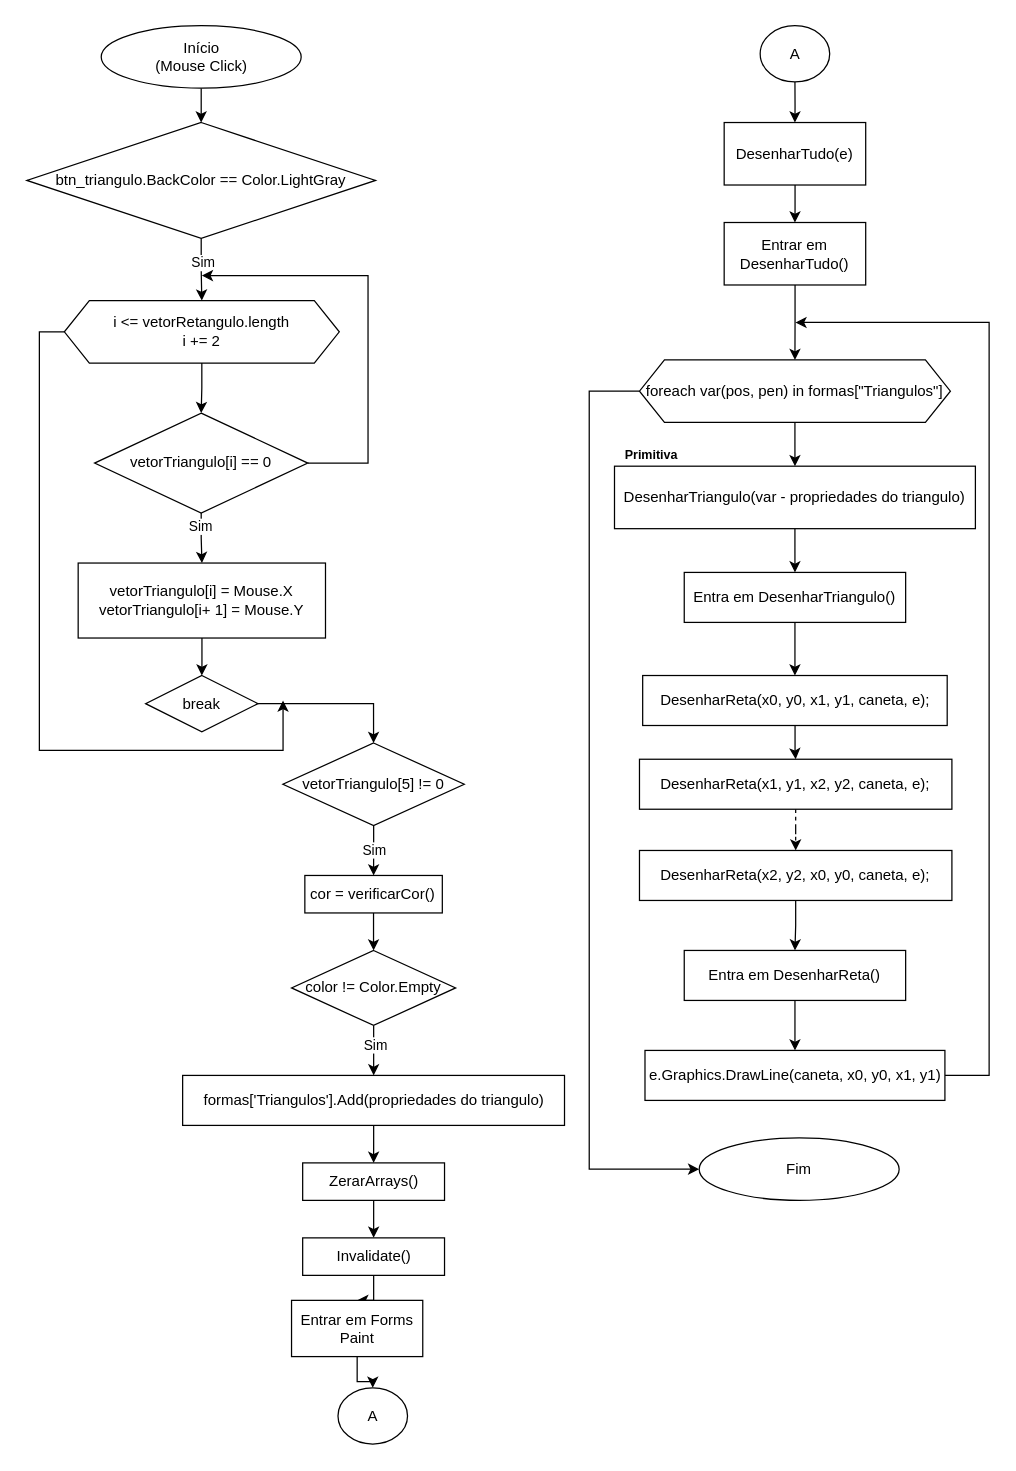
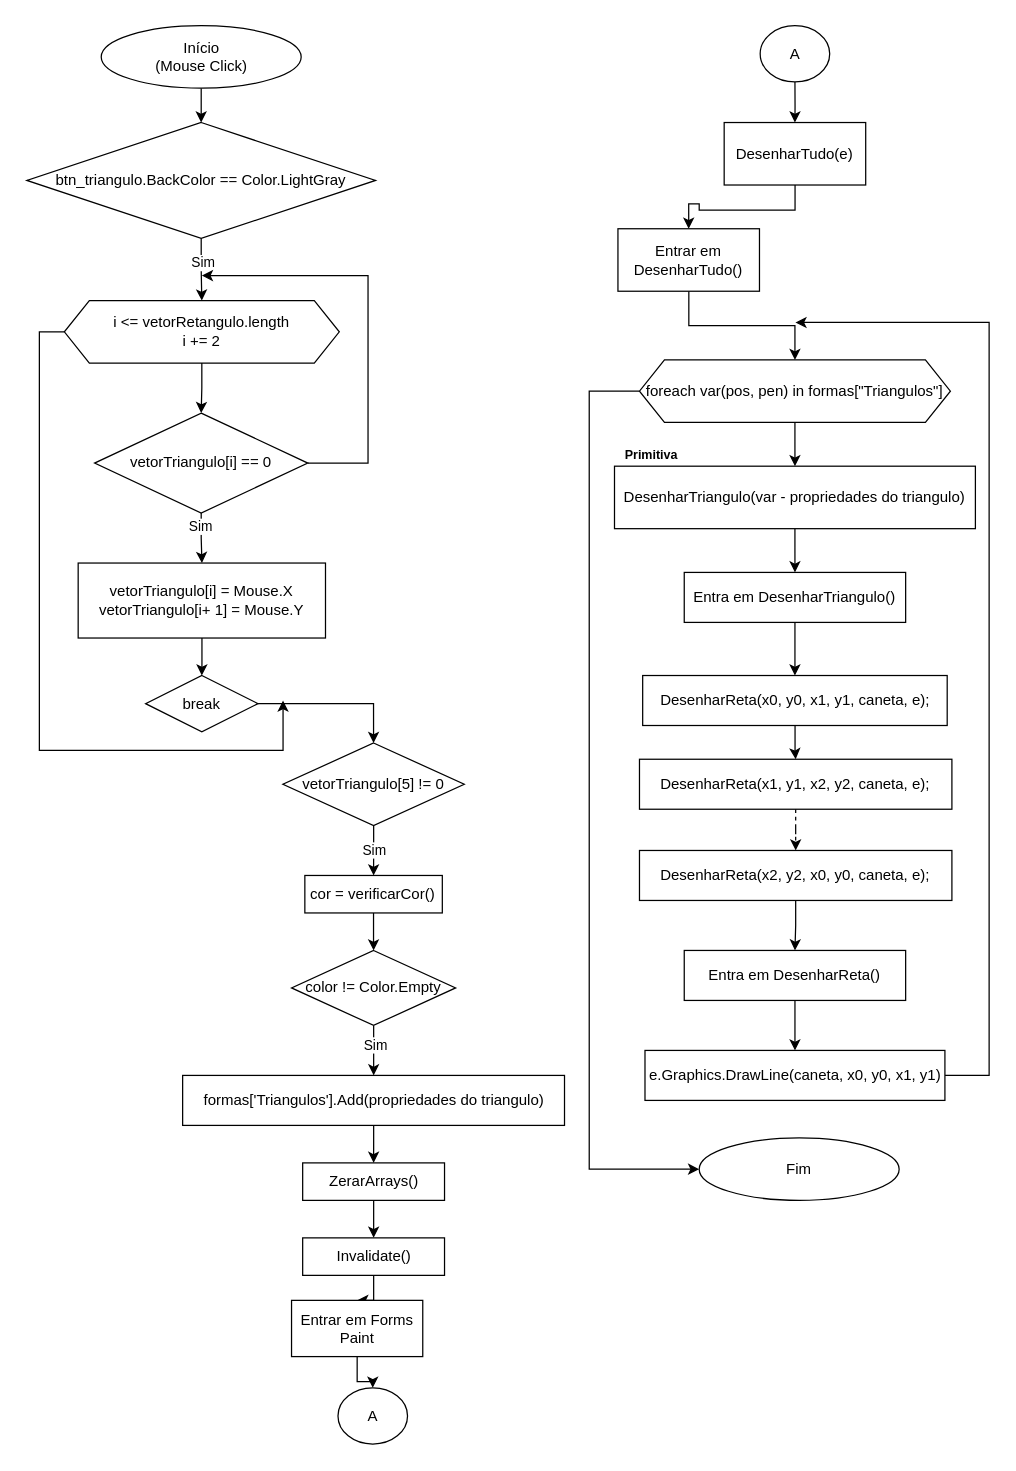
(795, 254) -> (689, 260)
